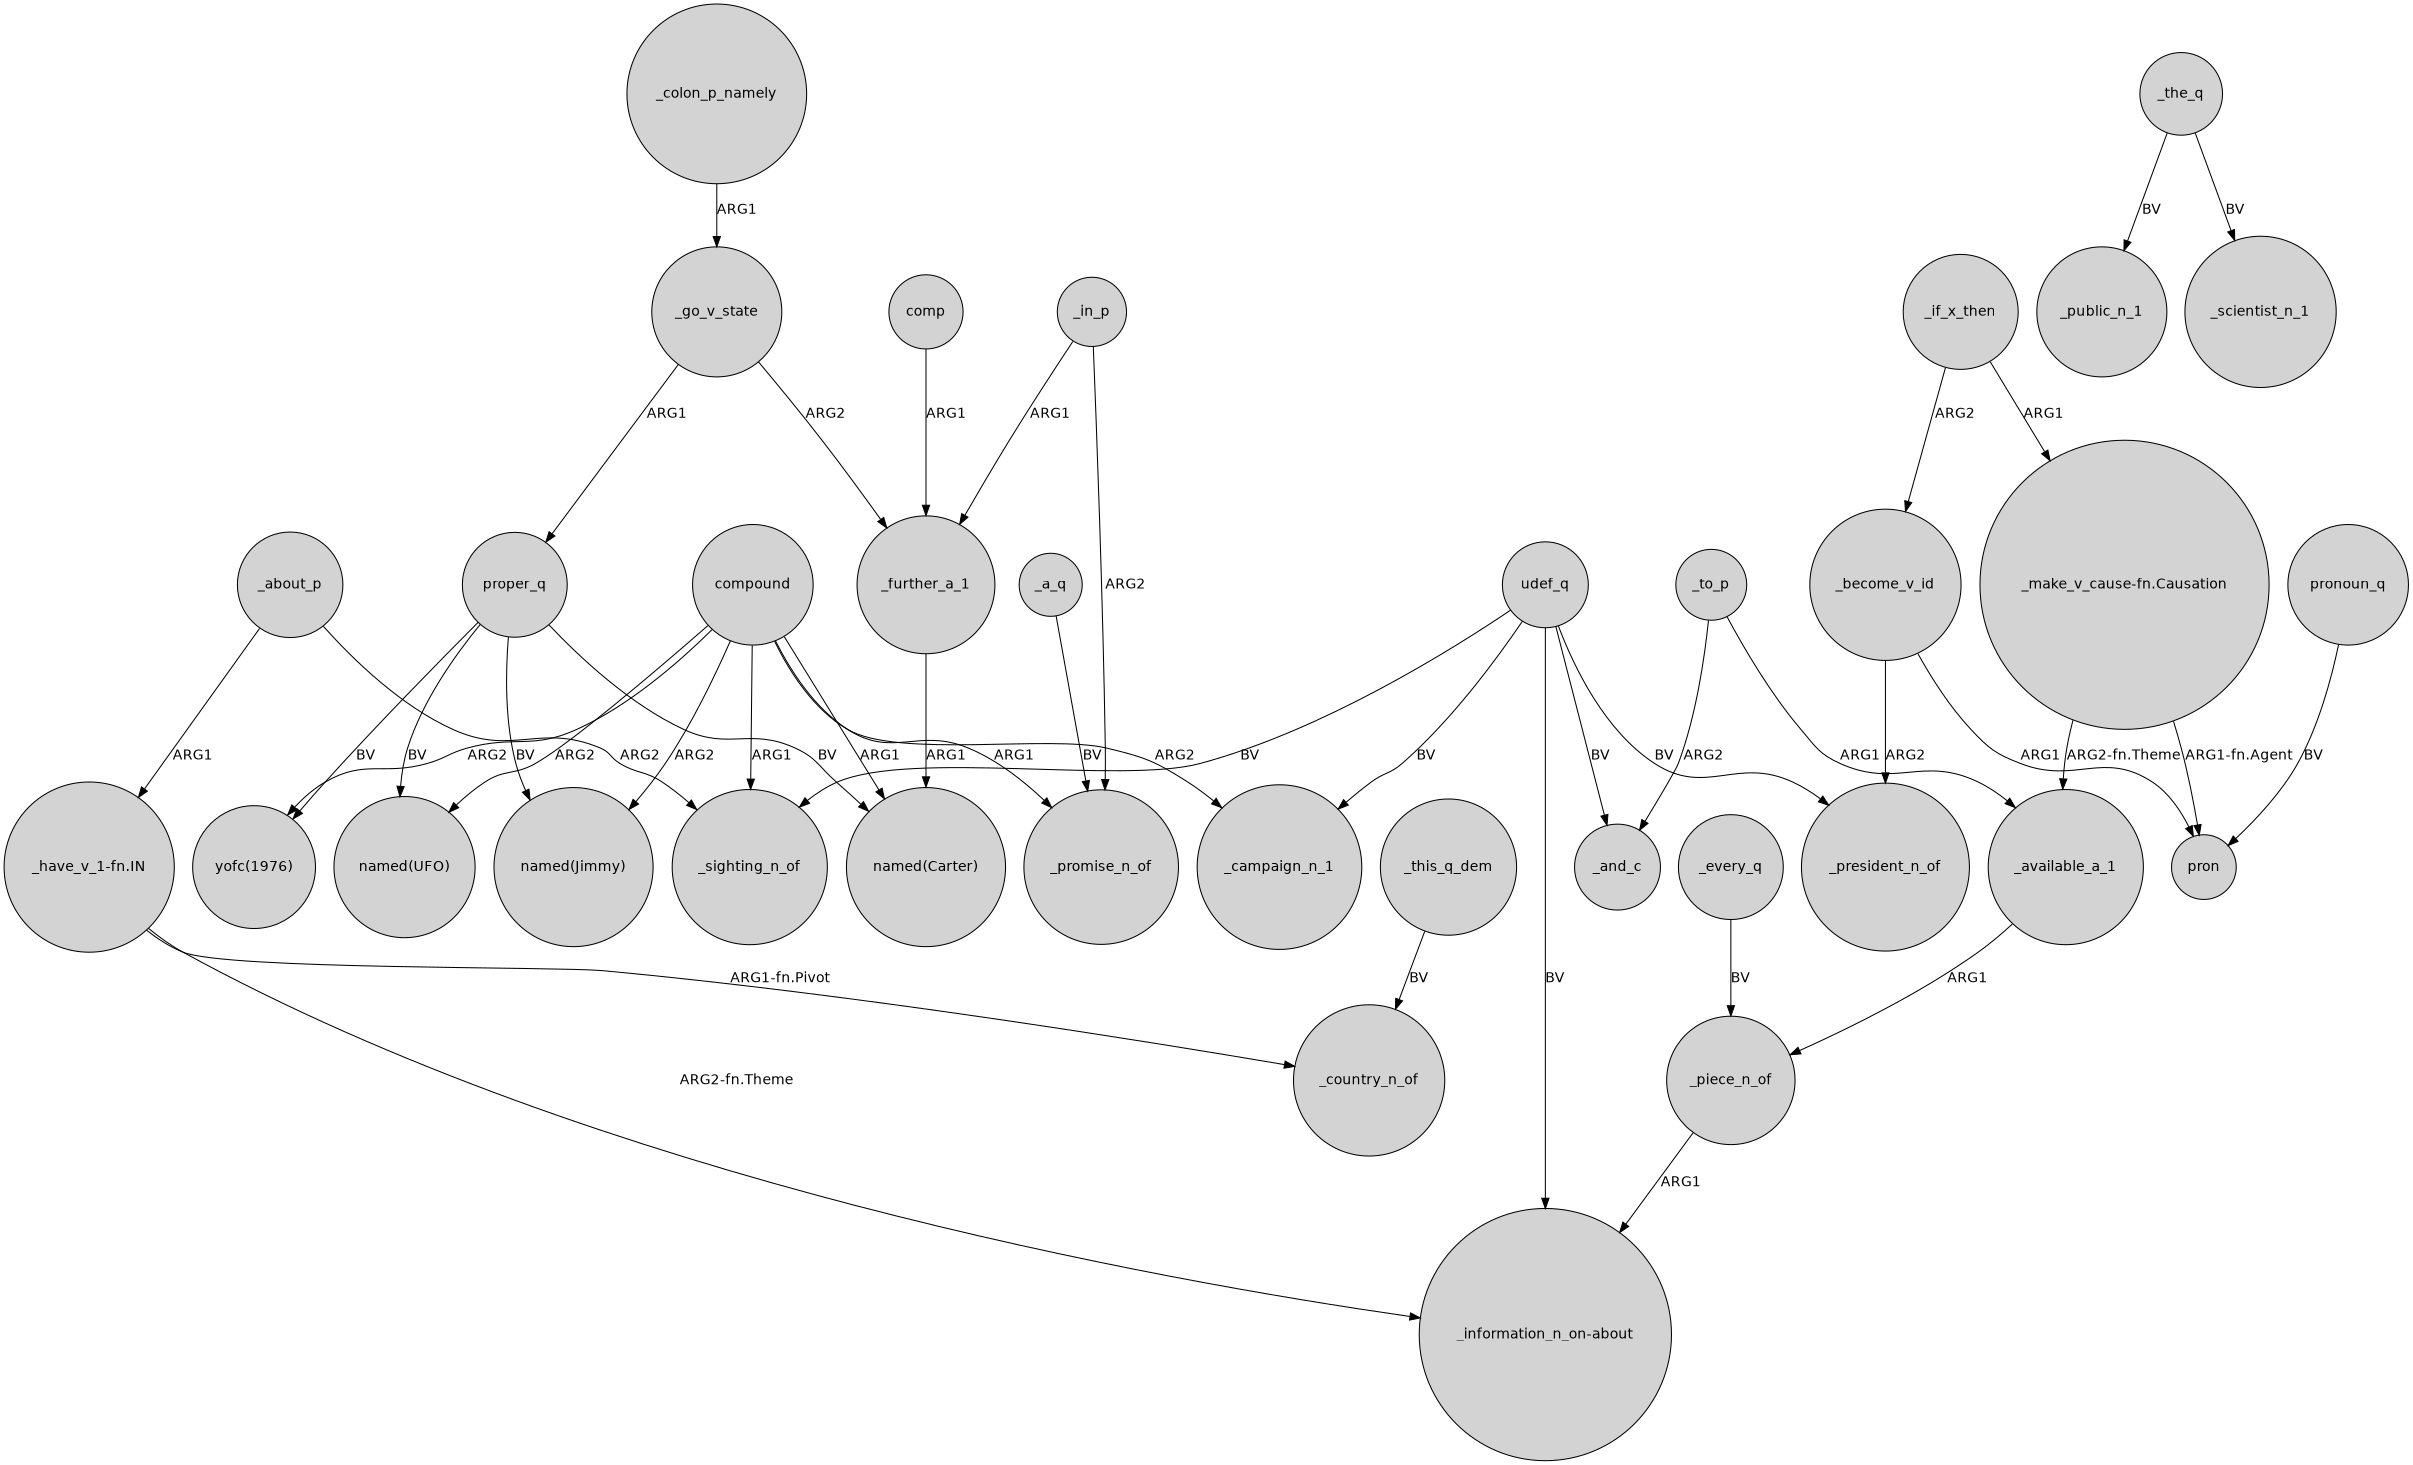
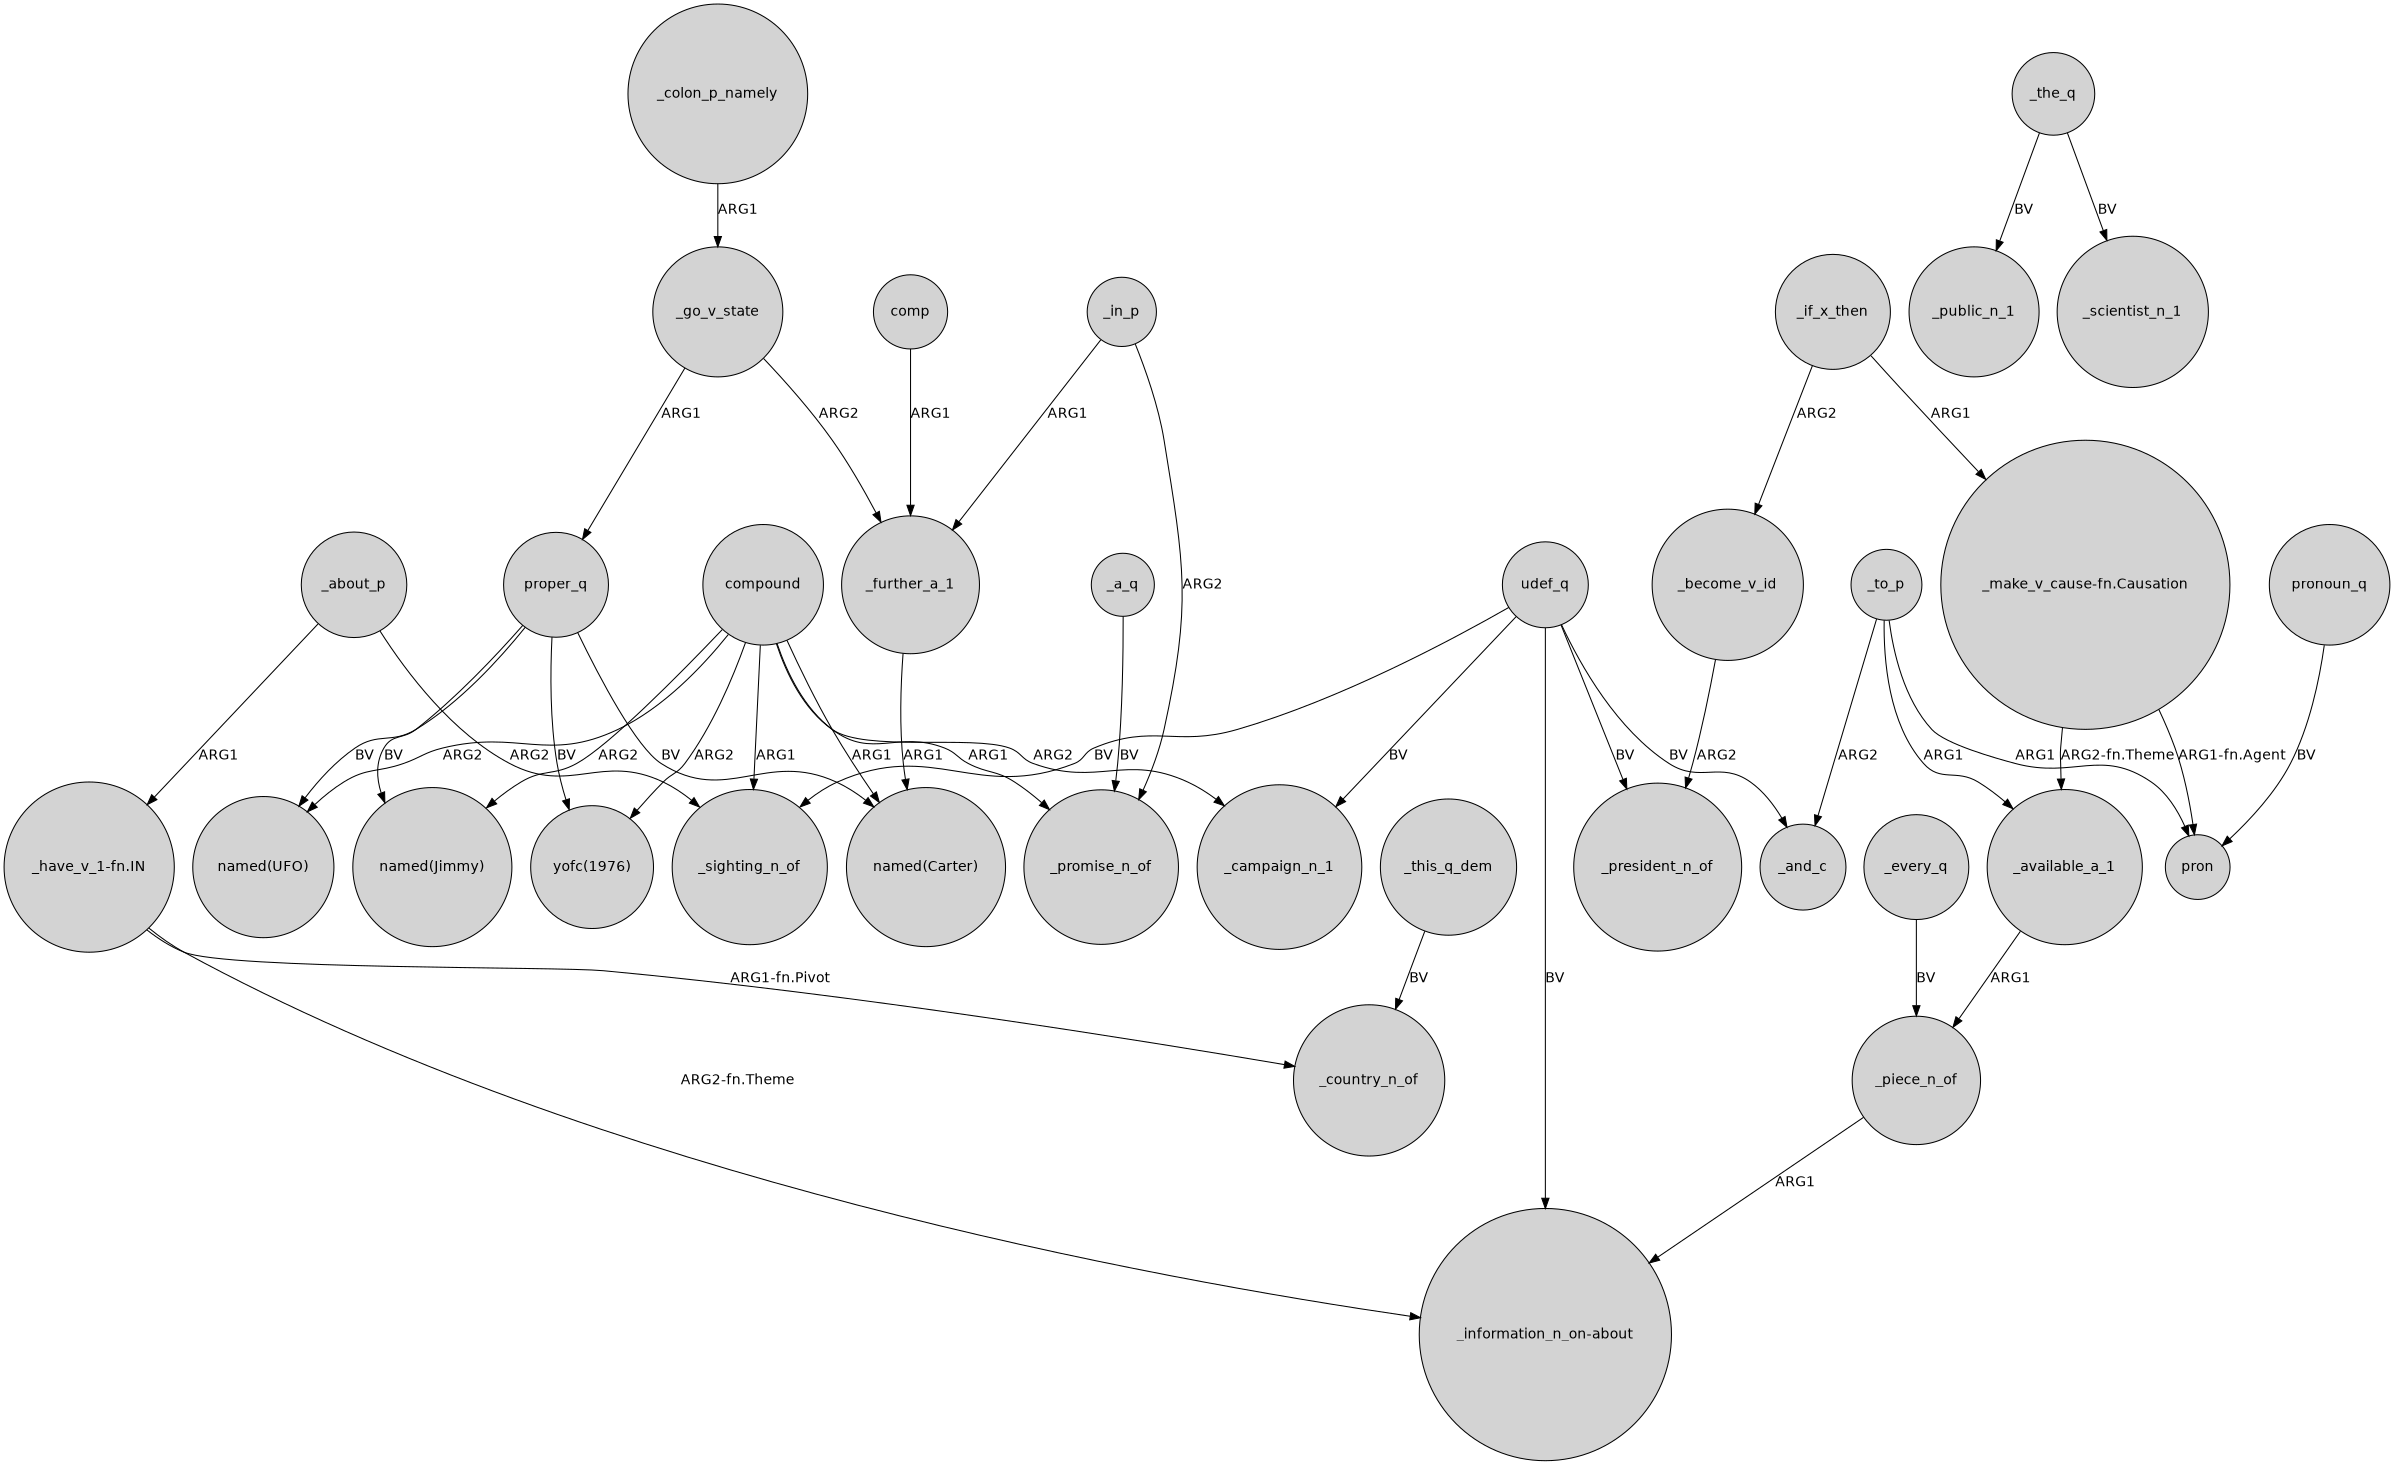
(2040, 769) -> (2009, 762)
